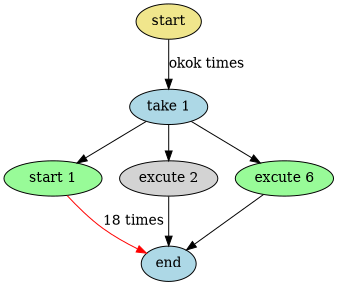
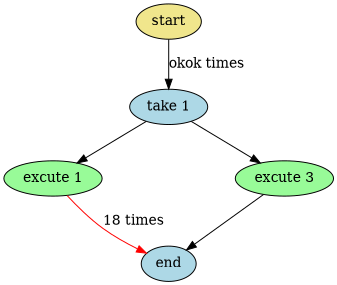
(53, 178) -> (53, 178)
(169, 178) -> none
(284, 178) -> (284, 178)
